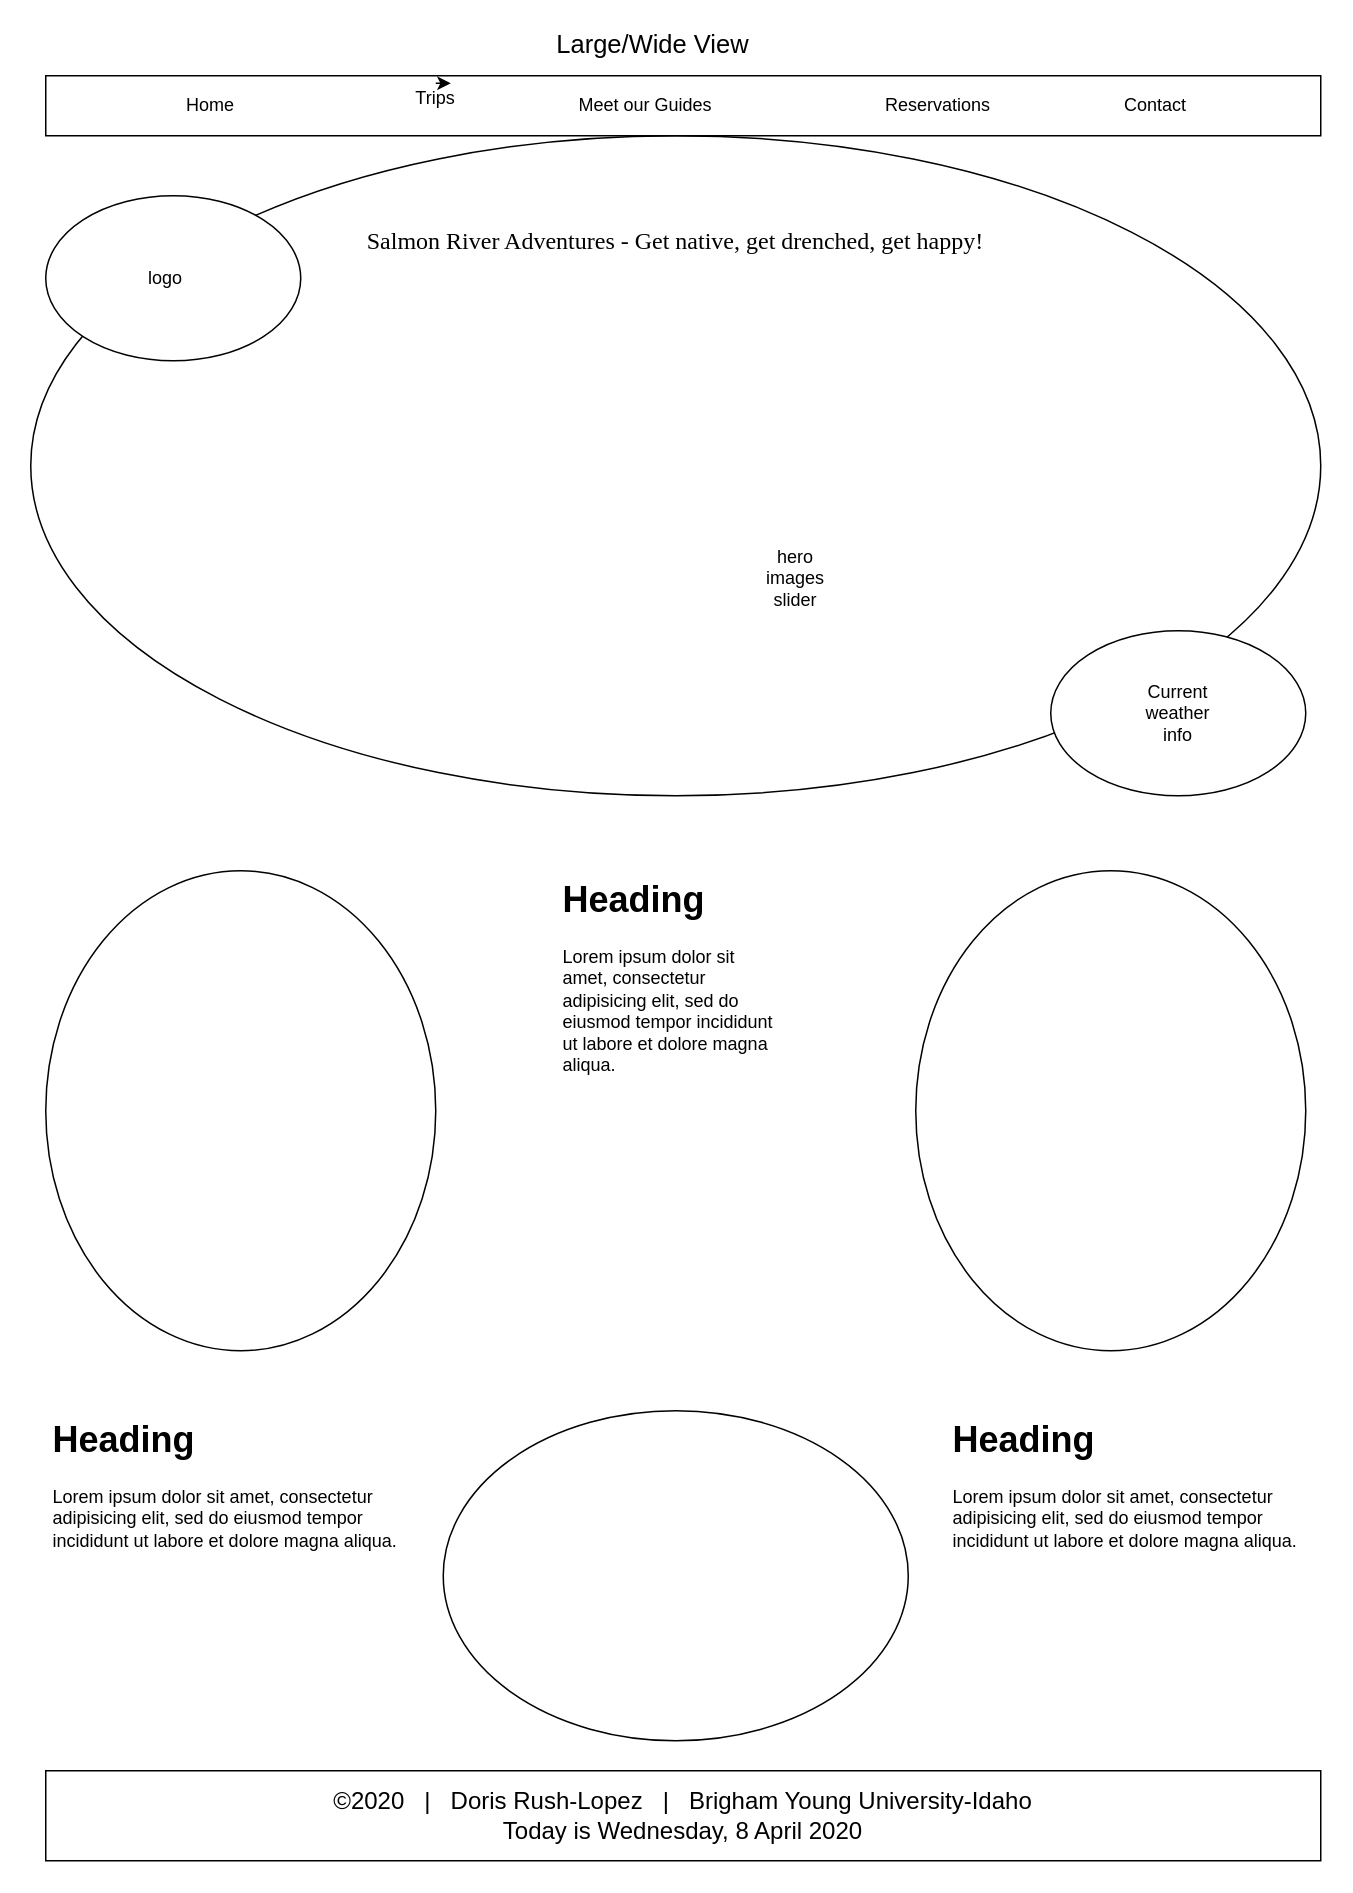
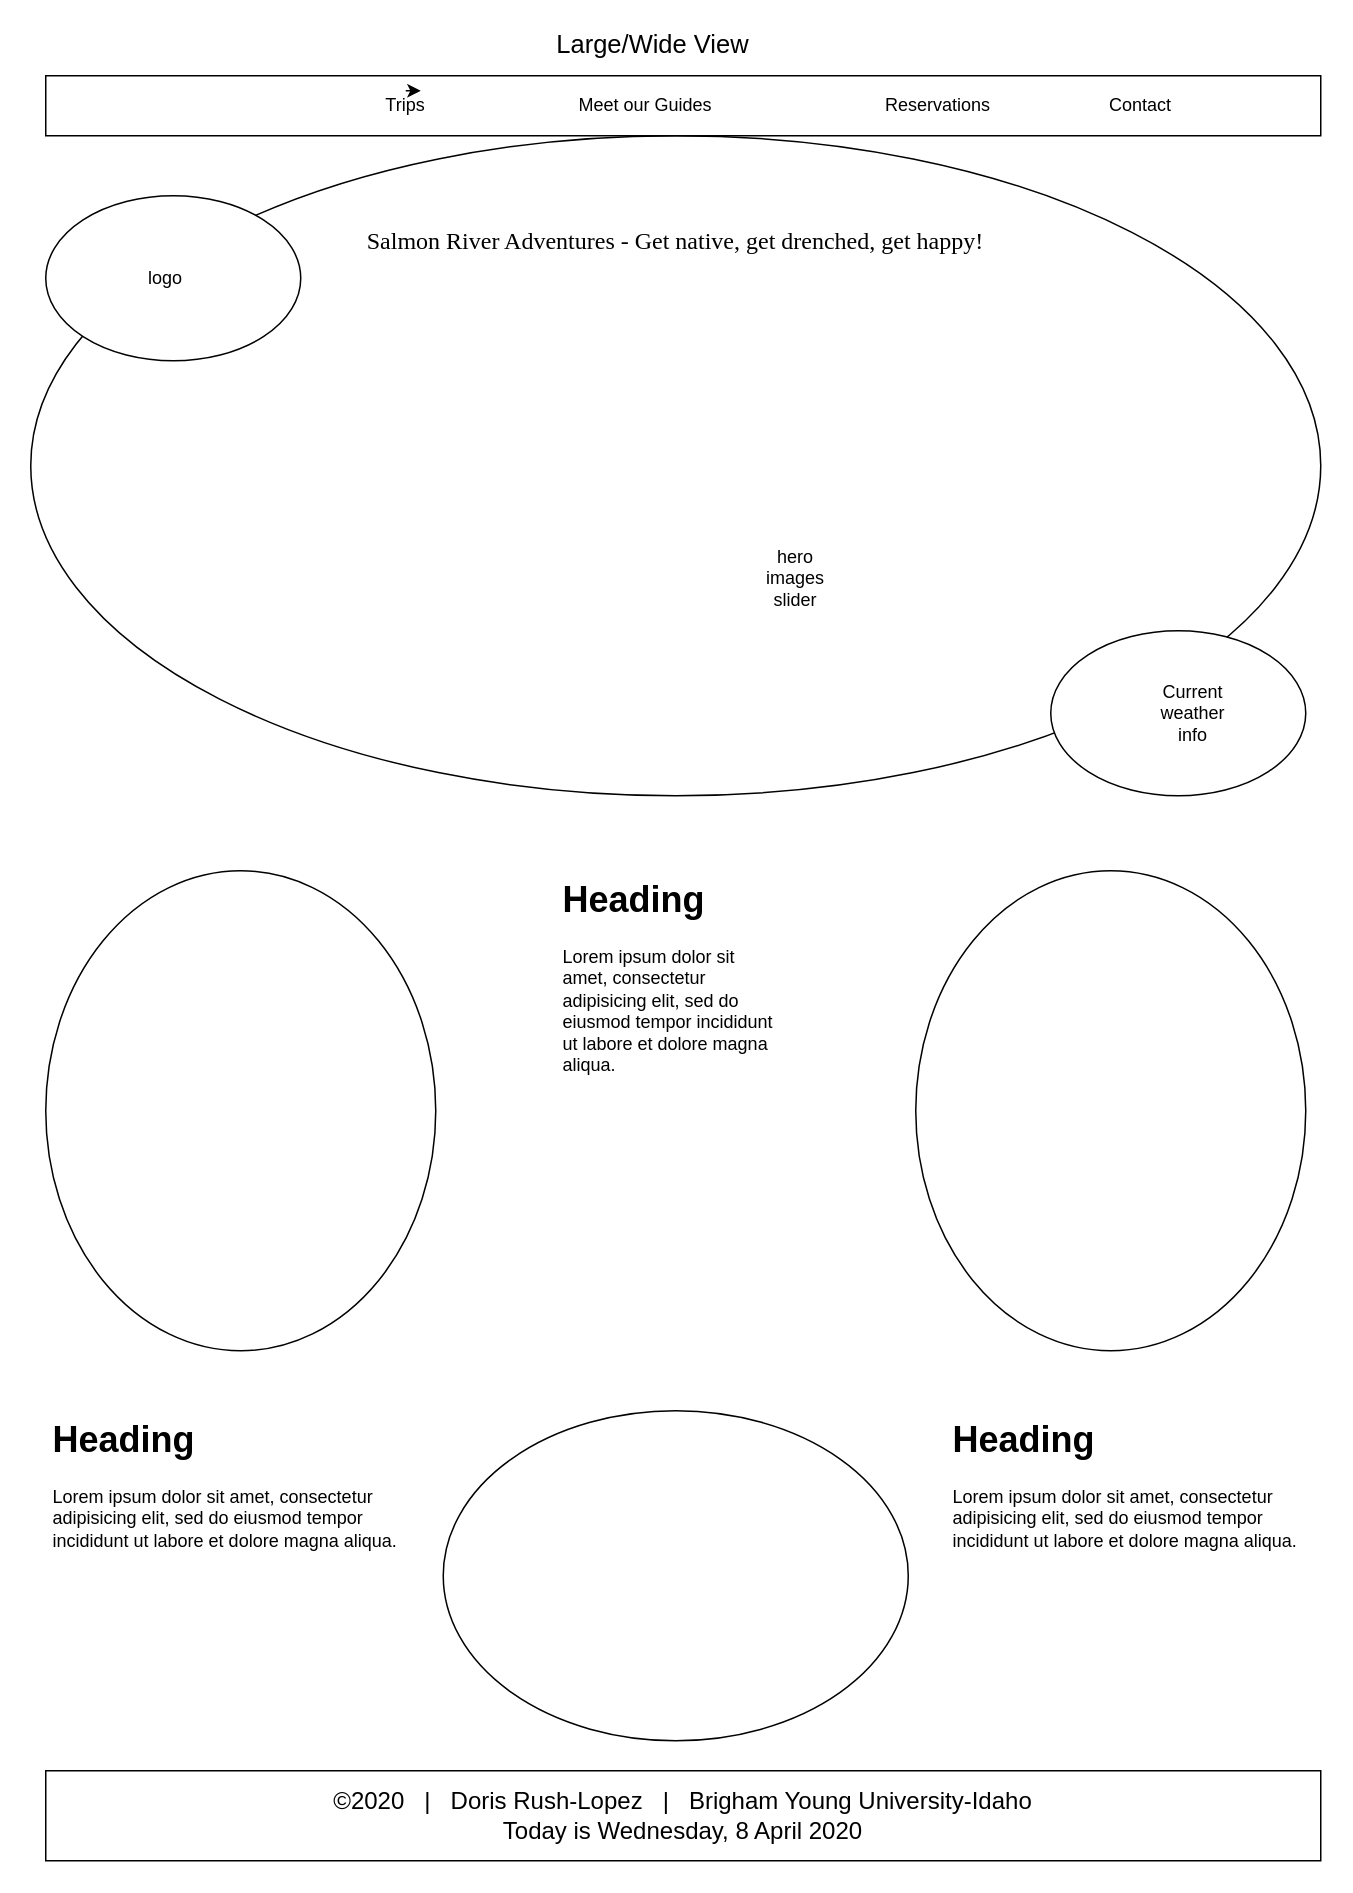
(436, 98) -> (406, 106)
(211, 106) -> none
(1156, 106) -> (1141, 106)
(1178, 713) -> (1193, 713)
